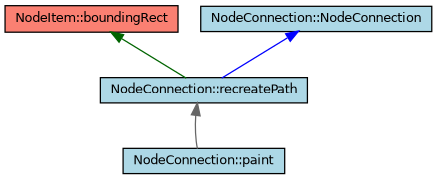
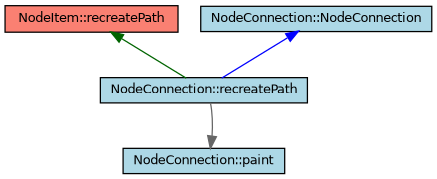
(92, 19) -> (92, 19)
(196, 132) -> (212, 119)
